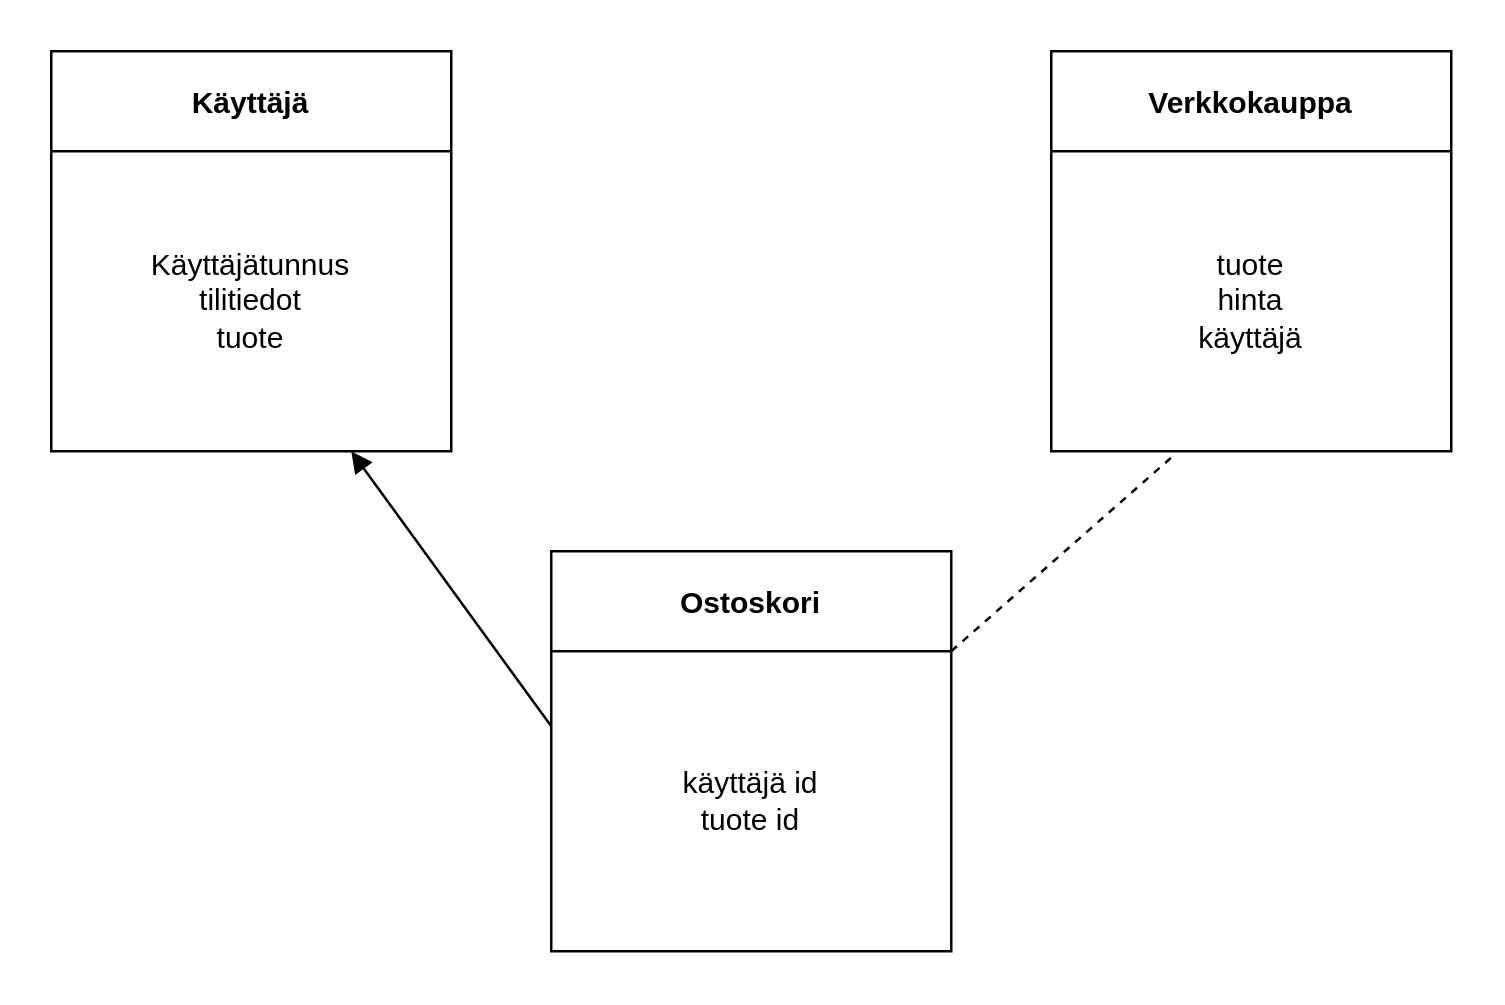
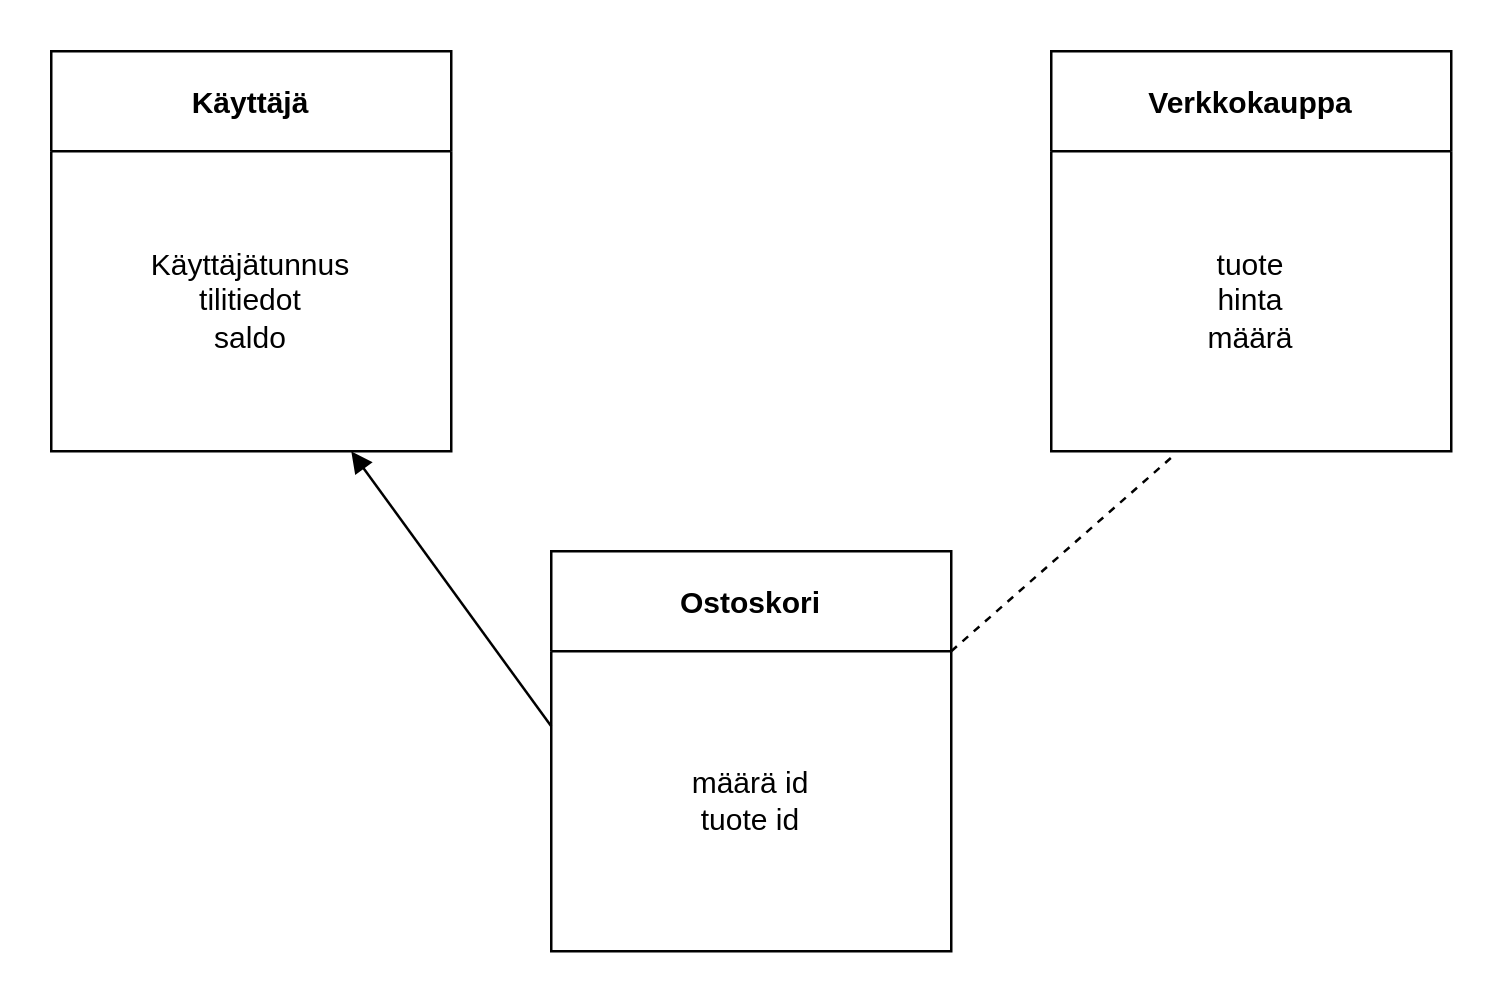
(251, 301) -> (251, 301)
(1251, 301) -> (1251, 301)
(751, 801) -> (751, 801)
